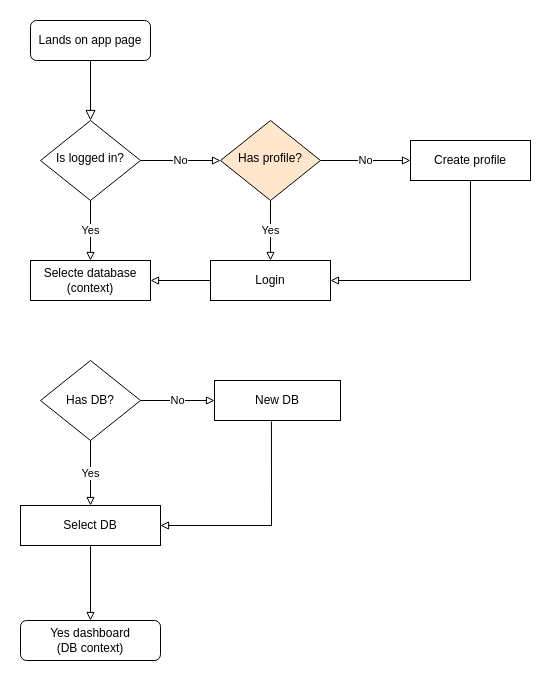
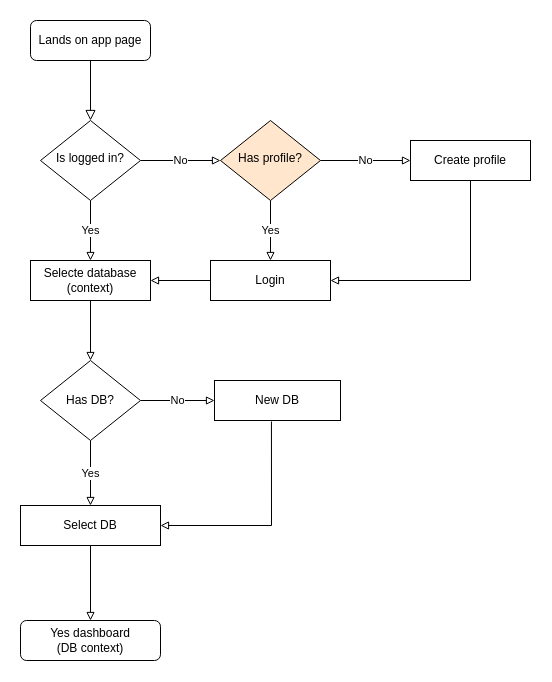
none -> (91, 326)
